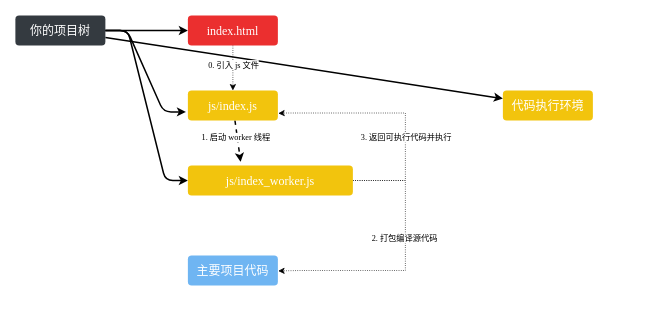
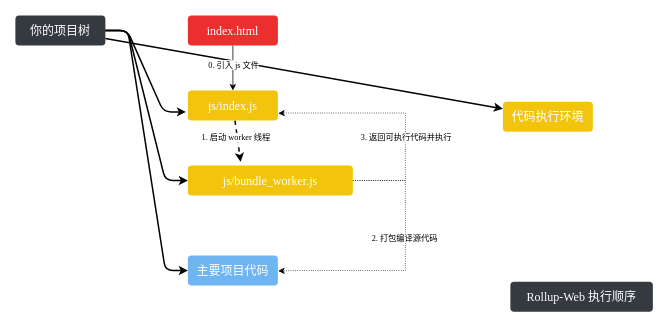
(153, 30) -> (149, 164)
(233, 55) -> (233, 55)
(548, 105) -> (548, 117)
(270, 180) -> (270, 180)
none -> (582, 297)
